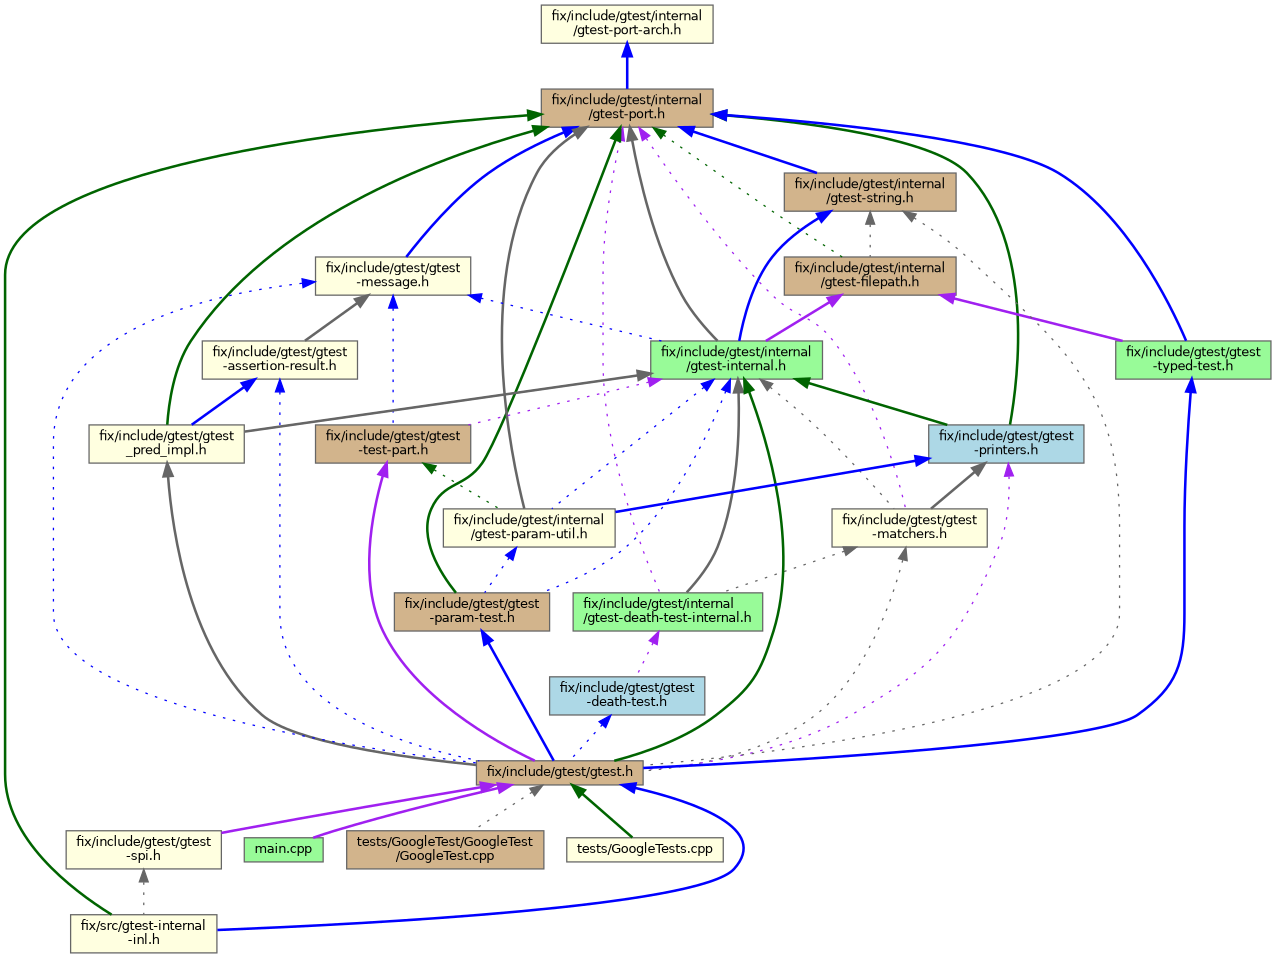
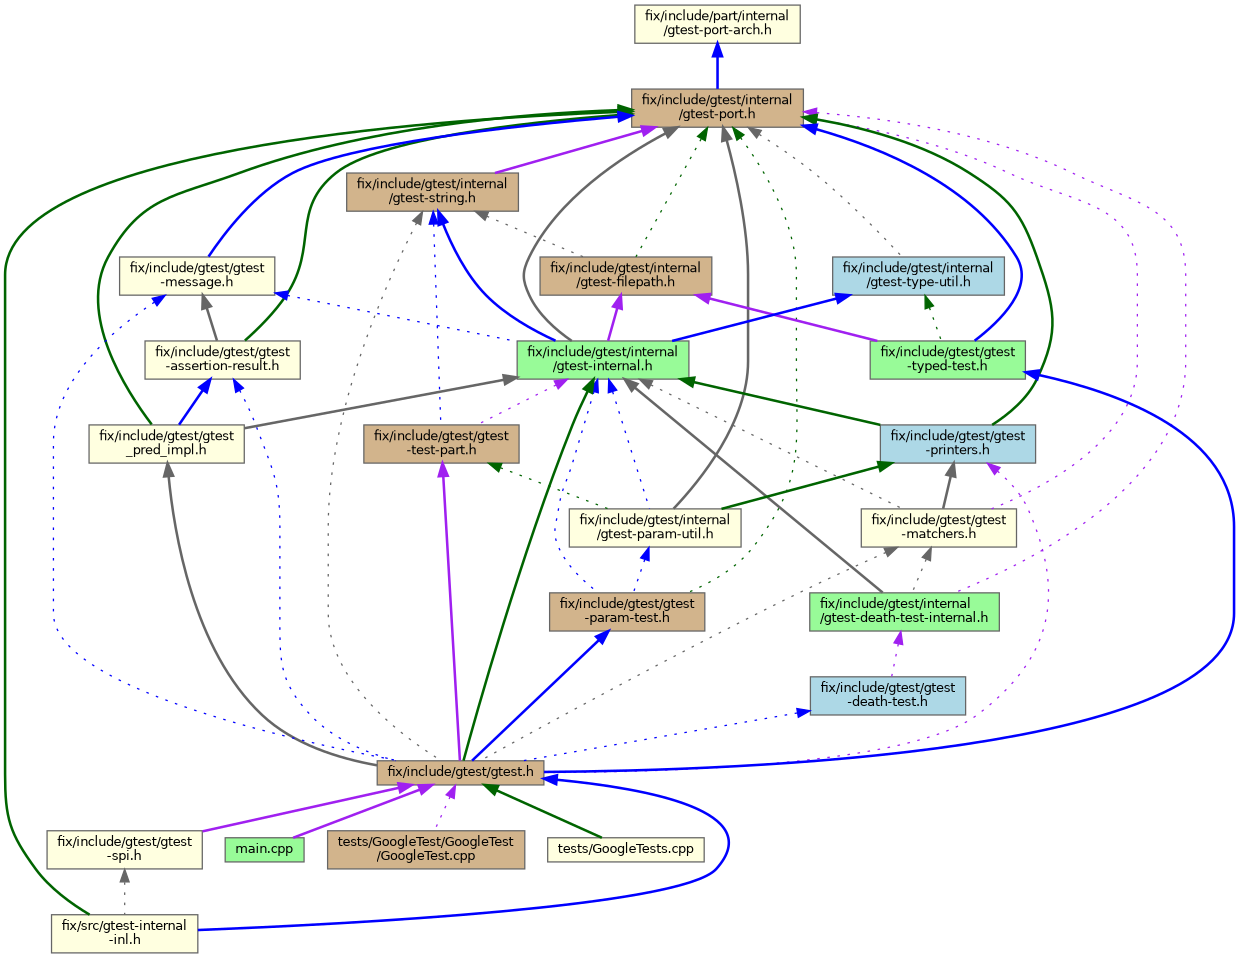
(627, 24) -> (718, 24)
(755, 152) -> (569, 152)
none -> (356, 161)
none -> (919, 276)
(393, 367) -> (437, 314)
(522, 378) -> (797, 381)
(766, 486) -> (800, 488)
(502, 811) -> (442, 814)
